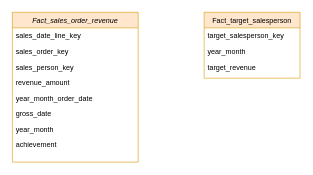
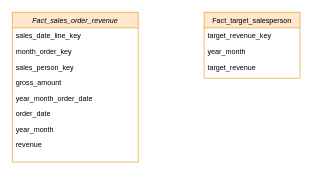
(251, 36) -> (244, 36)
(45, 52) -> (46, 52)
(44, 83) -> (40, 83)
(36, 114) -> (36, 114)
(37, 145) -> (30, 145)
